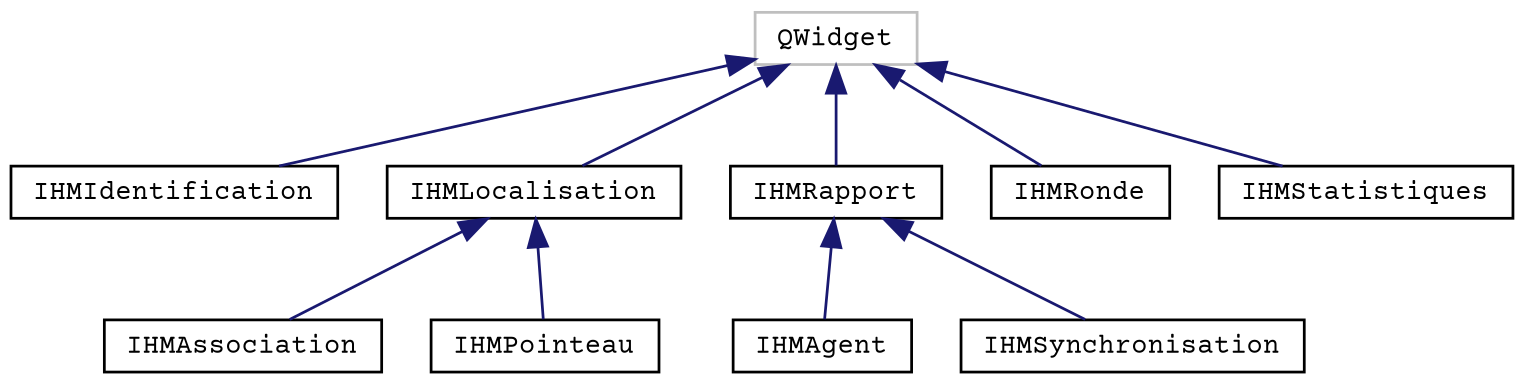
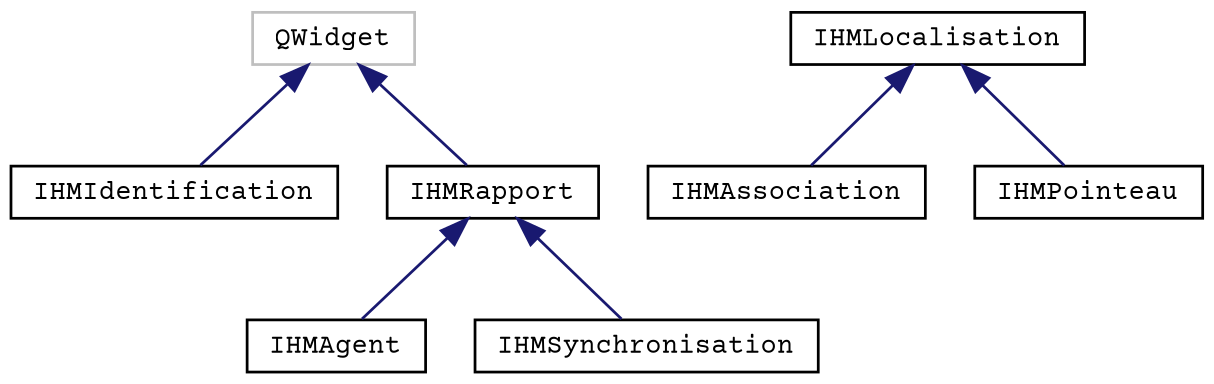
(673, 121) -> none
(1080, 192) -> none
(1366, 192) -> none
